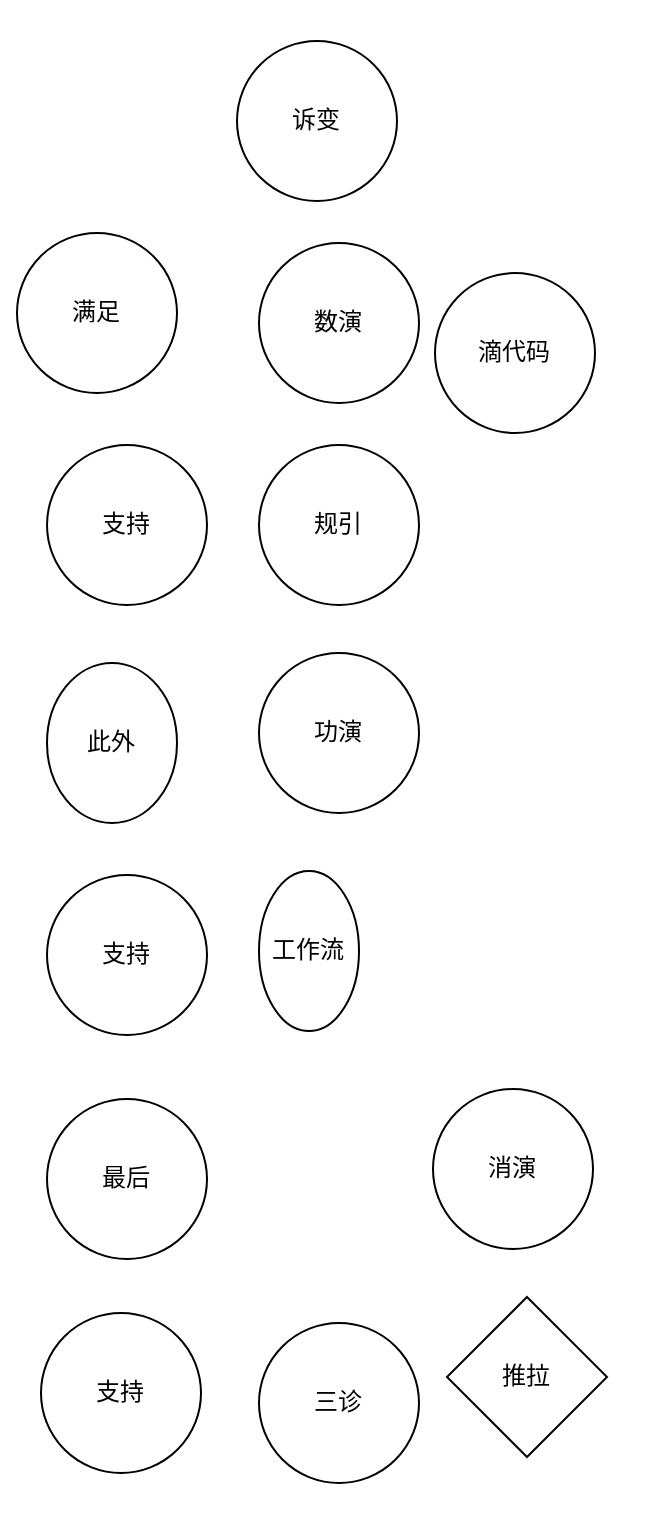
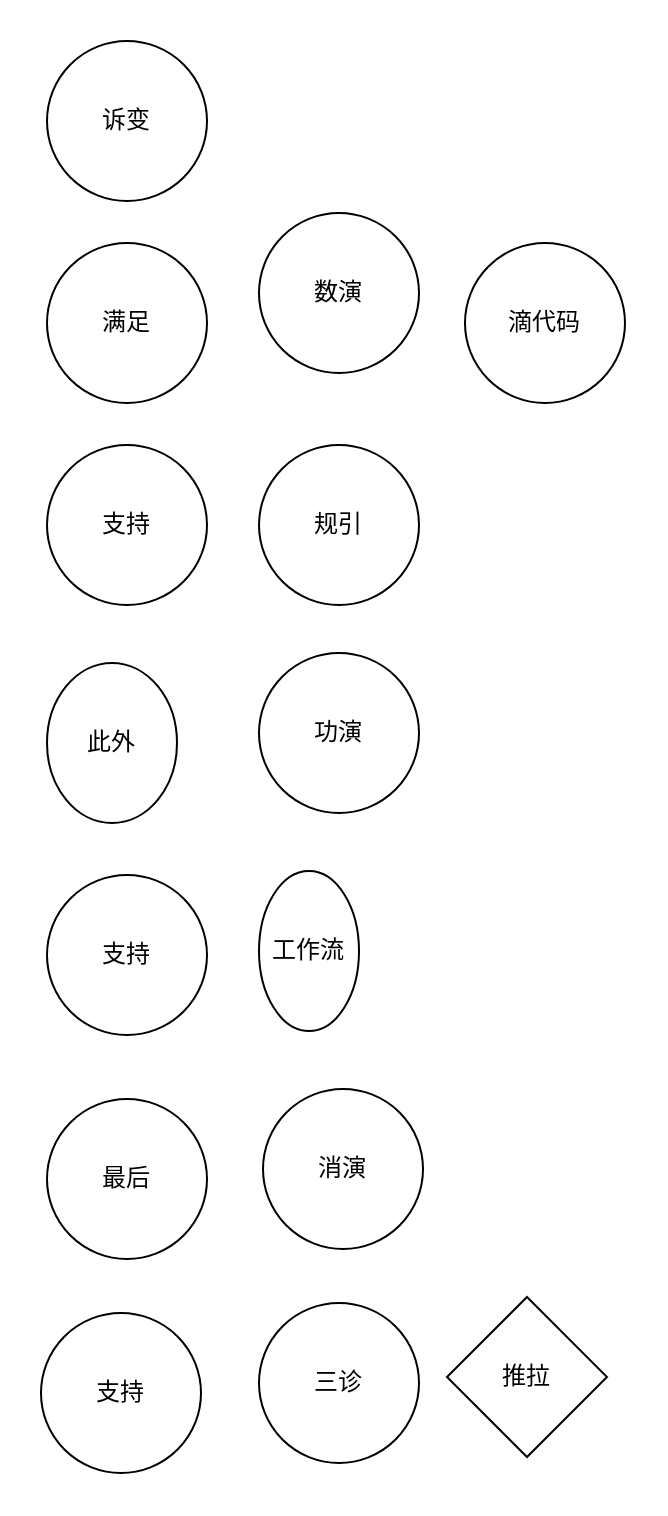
(317, 121) -> (127, 121)
(97, 313) -> (127, 323)
(339, 323) -> (339, 293)
(515, 353) -> (545, 323)
(513, 1169) -> (343, 1169)
(339, 1403) -> (339, 1383)
